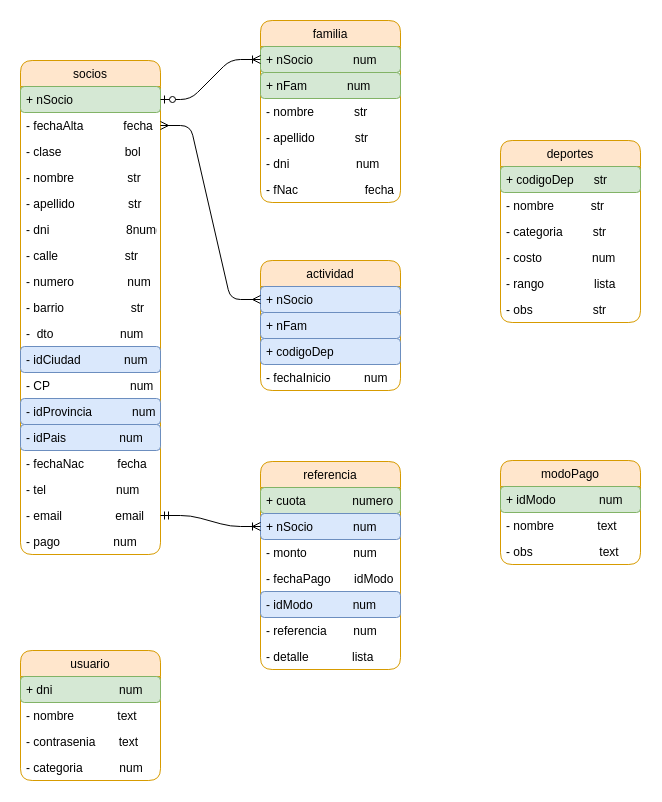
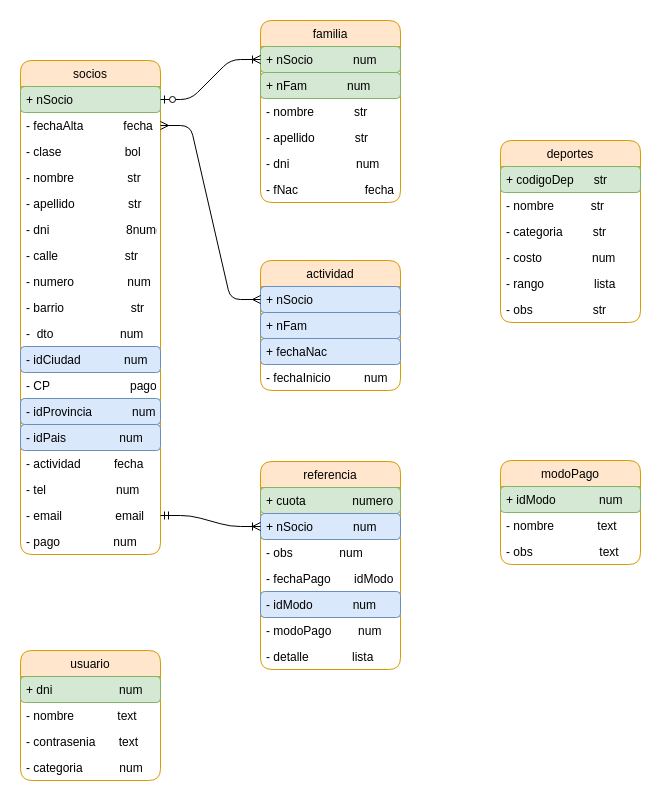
(300, 352) -> (298, 352)
(129, 386) -> (132, 386)
(101, 464) -> (101, 464)
(334, 553) -> (327, 553)
(334, 631) -> (329, 631)
